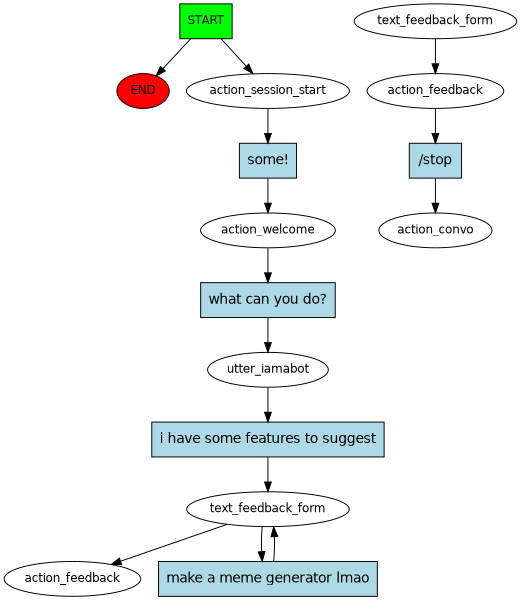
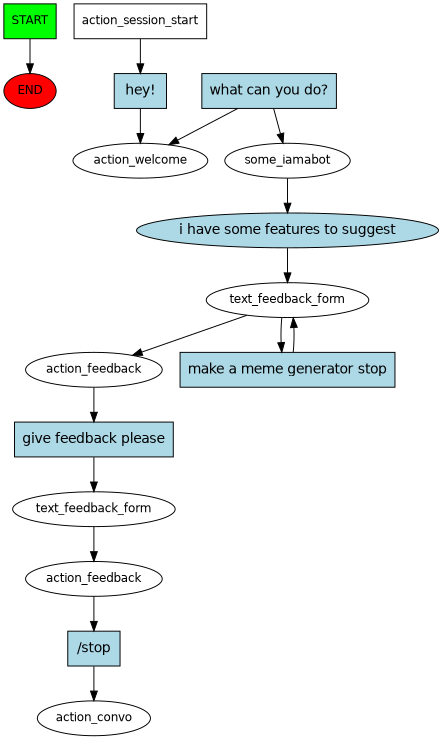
(234, 53) -> none
(268, 91) -> (140, 21)
(268, 161) -> (140, 91)
(268, 260) -> (208, 124)
(268, 370) -> (288, 161)
none -> (94, 439)
(268, 439) -> (288, 230)
(268, 579) -> (288, 370)
